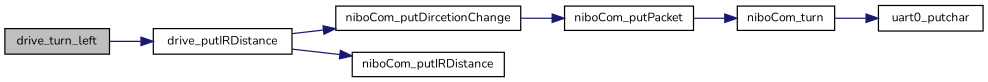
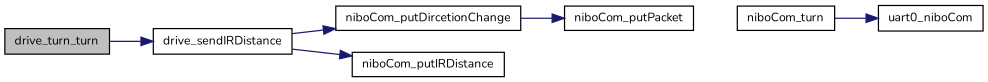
(709, 18) -> none
(931, 18) -> (931, 18)
(57, 41) -> (57, 41)
(223, 41) -> (223, 41)
